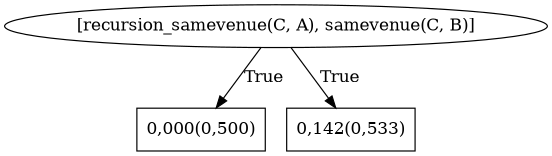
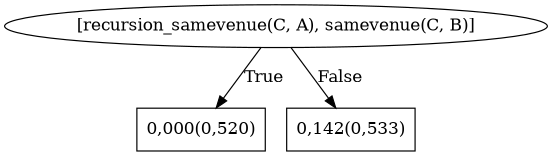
(340, 78) -> (340, 78)
(201, 130) -> (201, 130)
